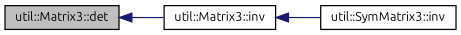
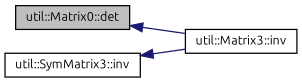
(62, 18) -> (73, 18)
(304, 18) -> (169, 52)
